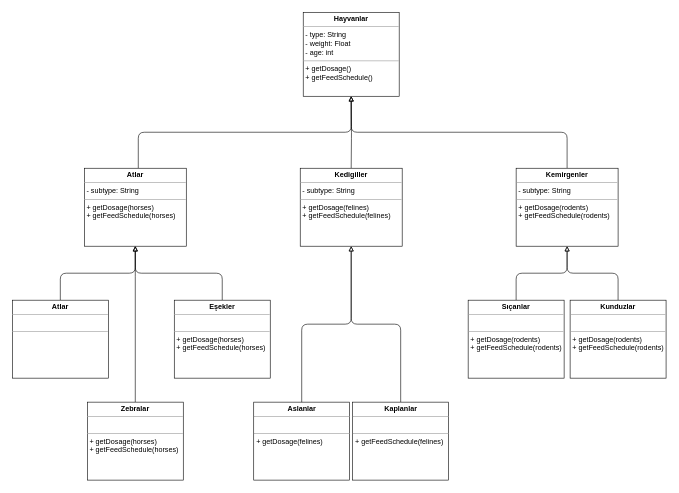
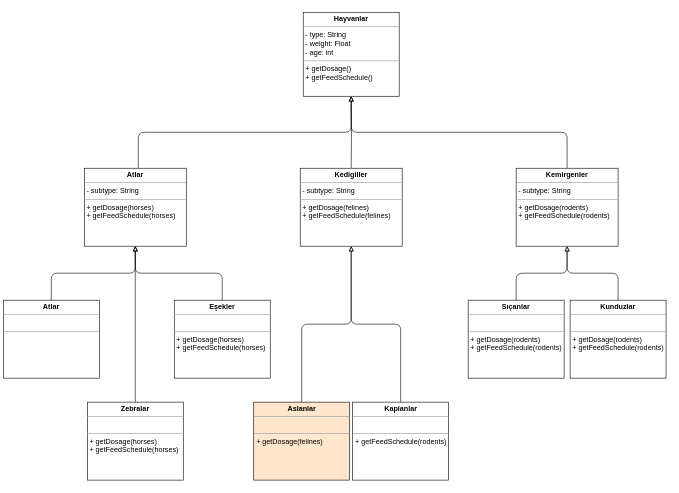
(60, 339) -> (51, 339)
(402, 415) -> (402, 415)
(302, 441) -> (302, 441)
